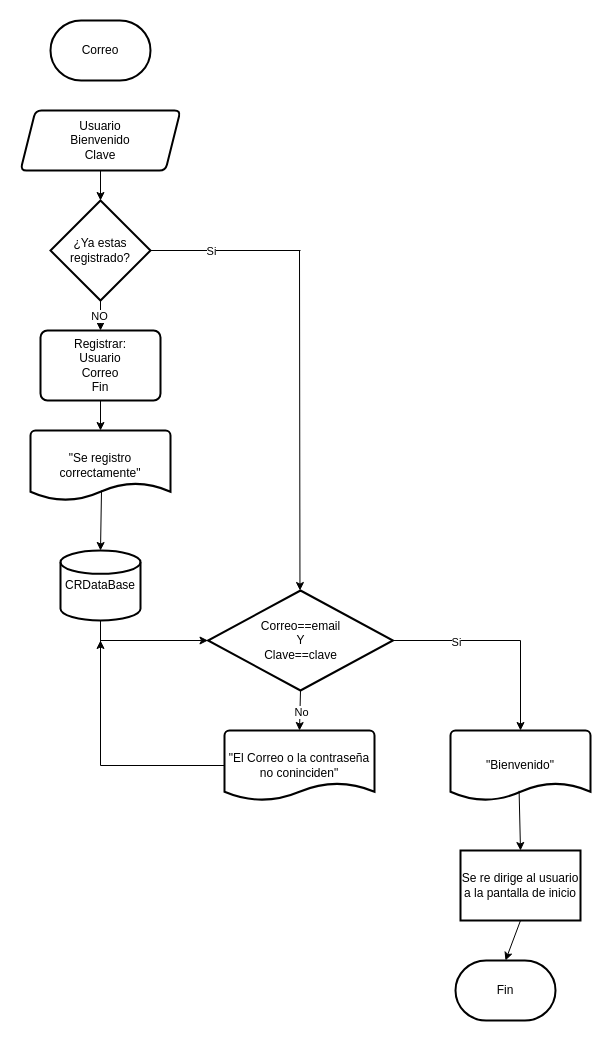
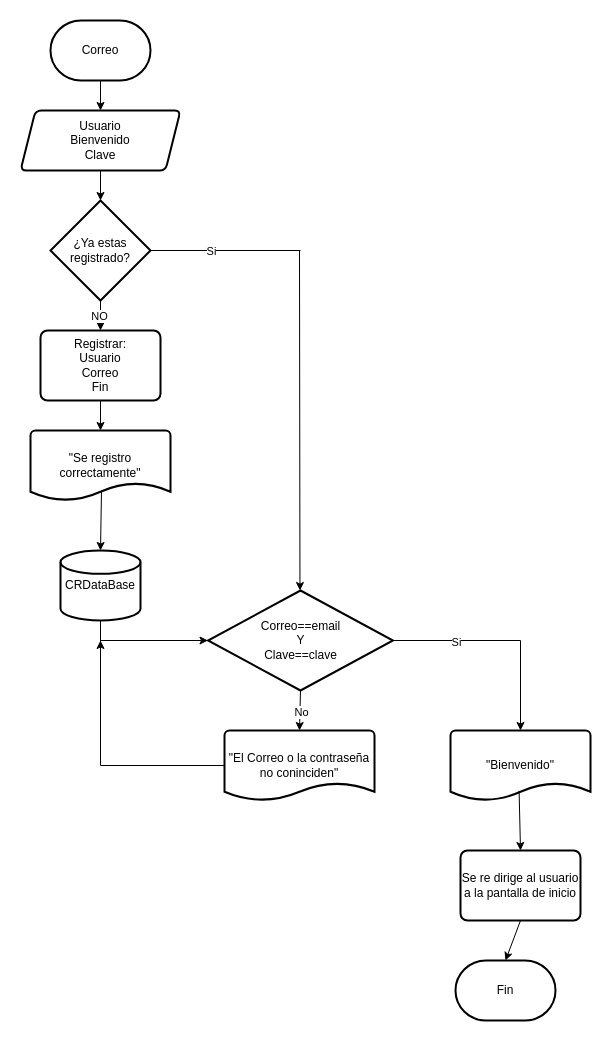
none -> (101, 92)
(521, 886) -> (521, 886)
